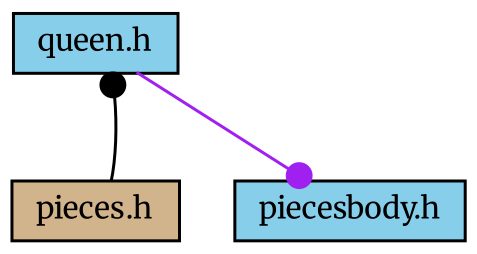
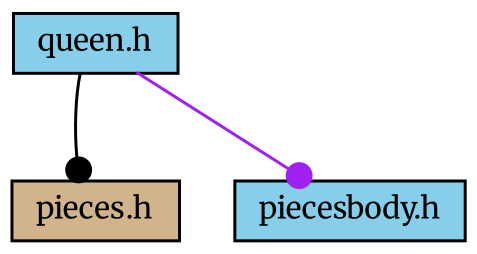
(116, 139) -> (76, 115)
